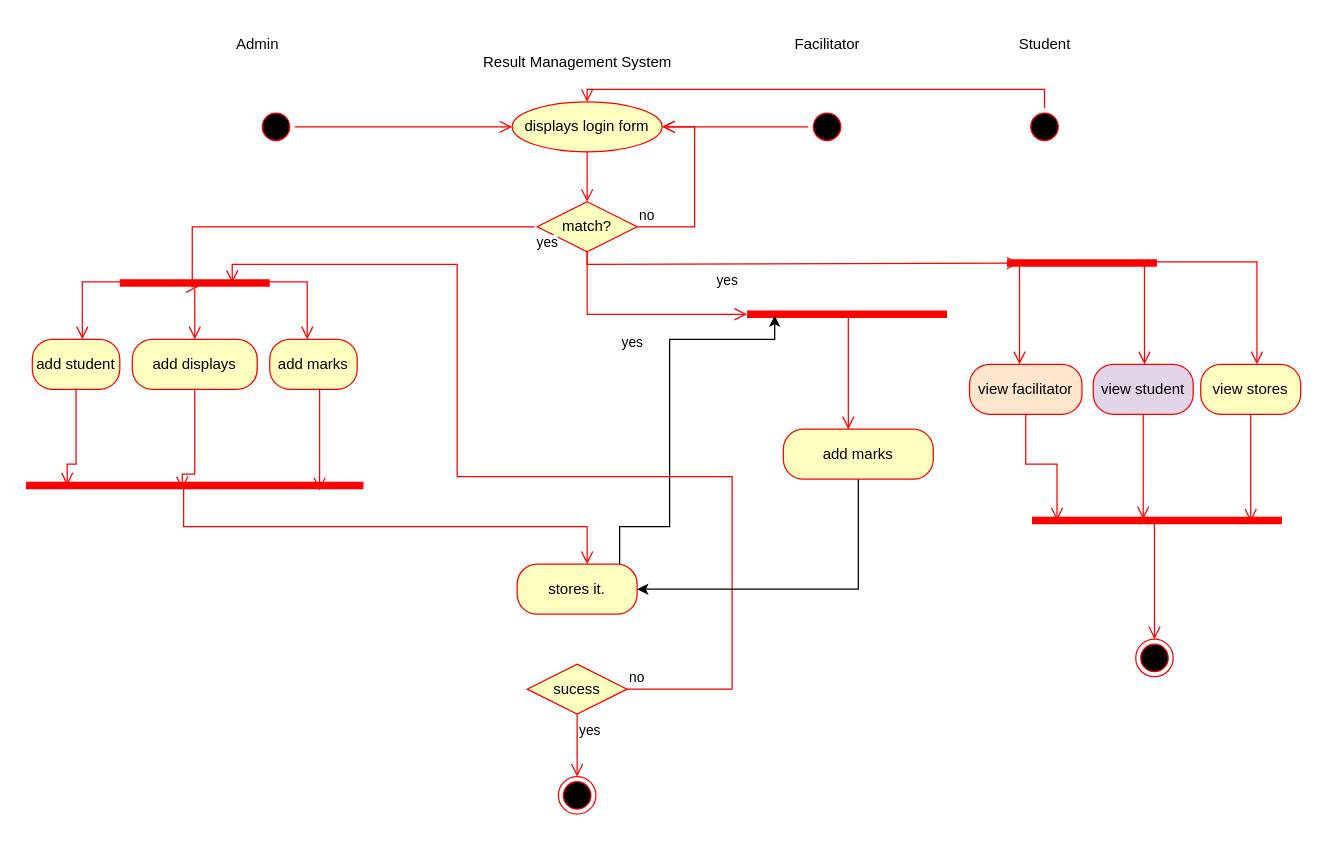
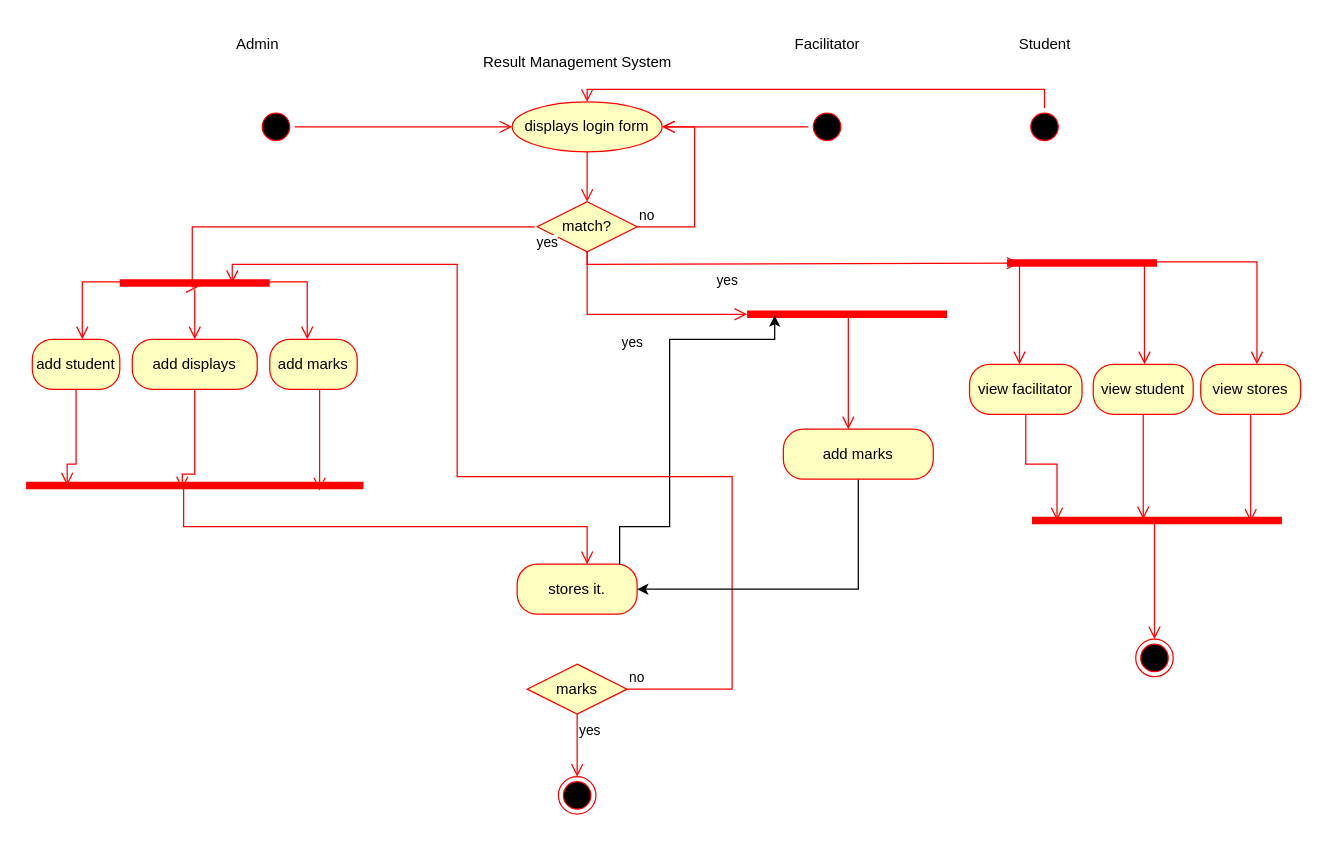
(1026, 389) -> (1026, 389)
(1143, 389) -> (1143, 389)
(577, 689) -> (577, 689)
